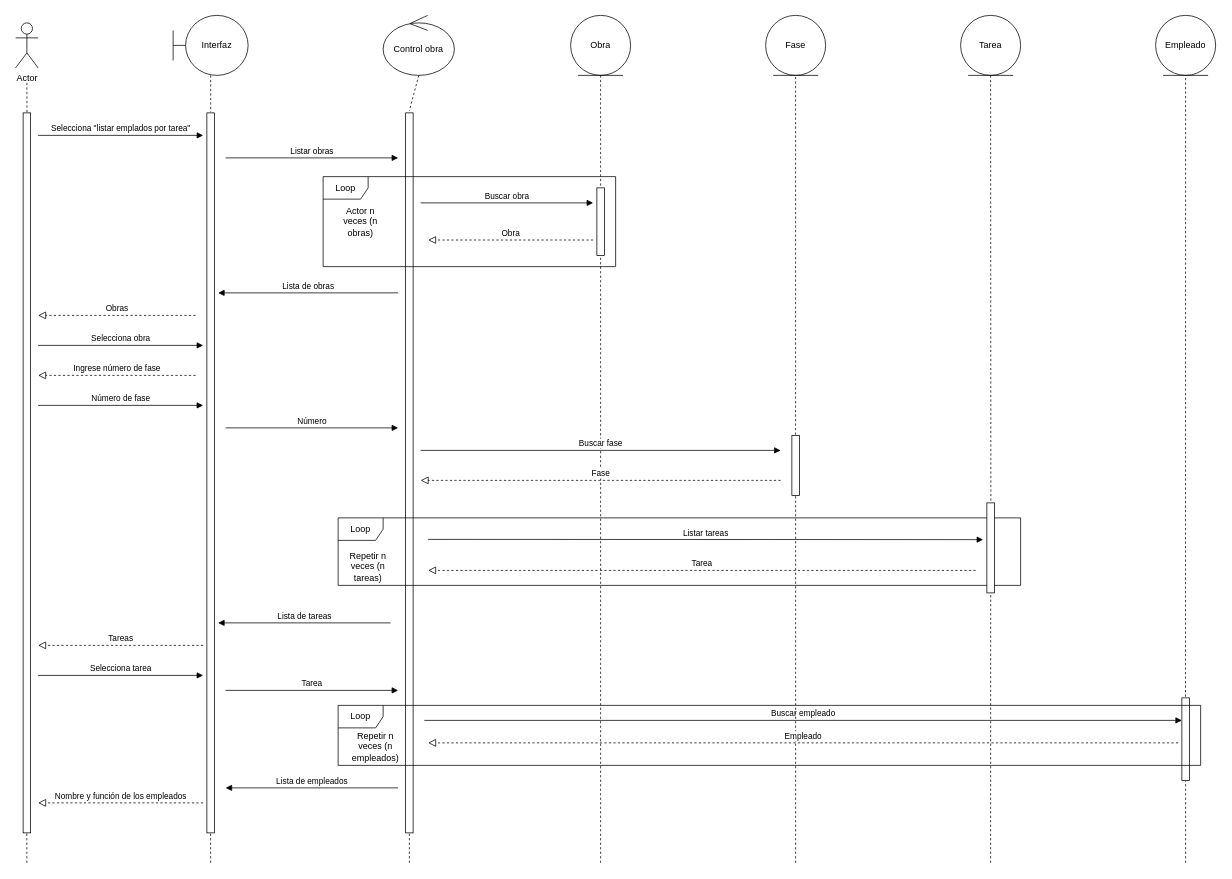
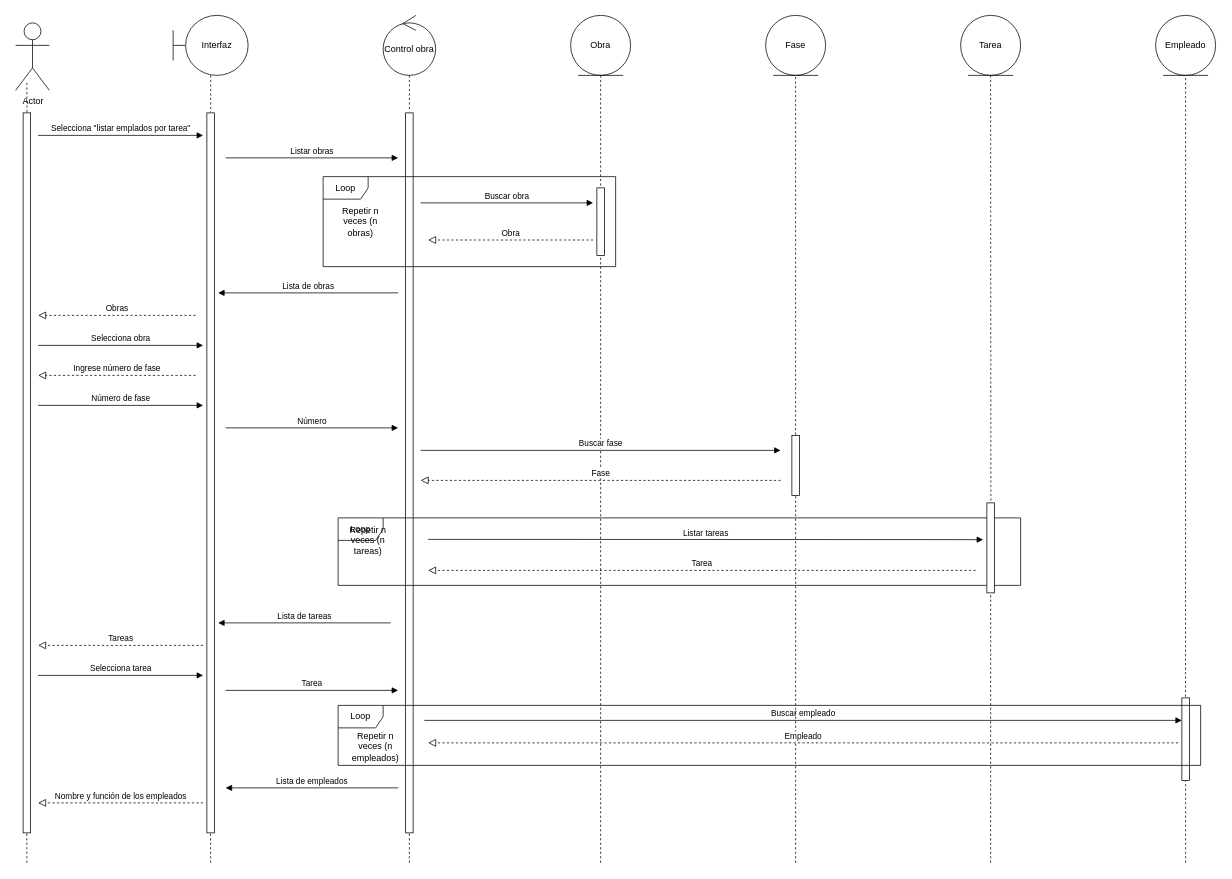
(27, 45) -> (32, 57)
(419, 45) -> (409, 45)
(360, 222) -> (360, 222)
(368, 567) -> (368, 540)
